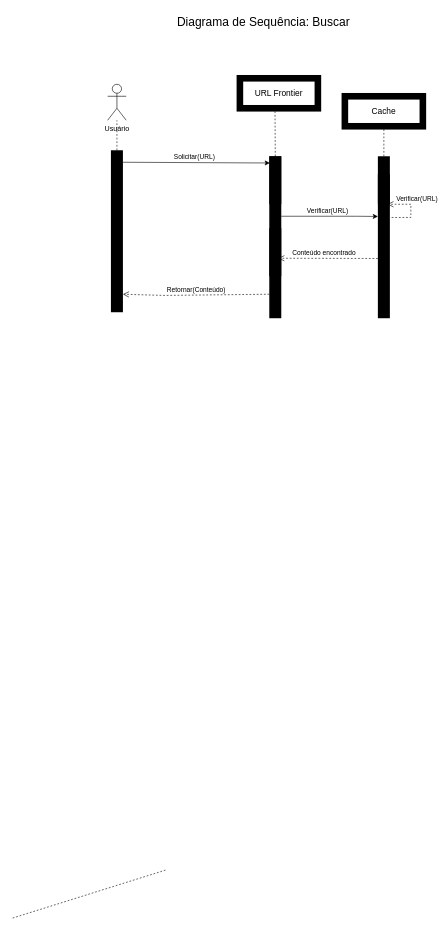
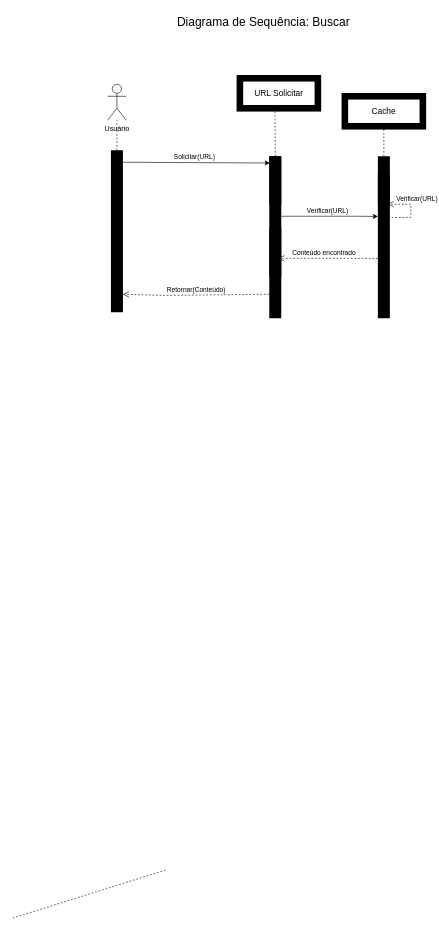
(279, 93) -> (279, 93)
